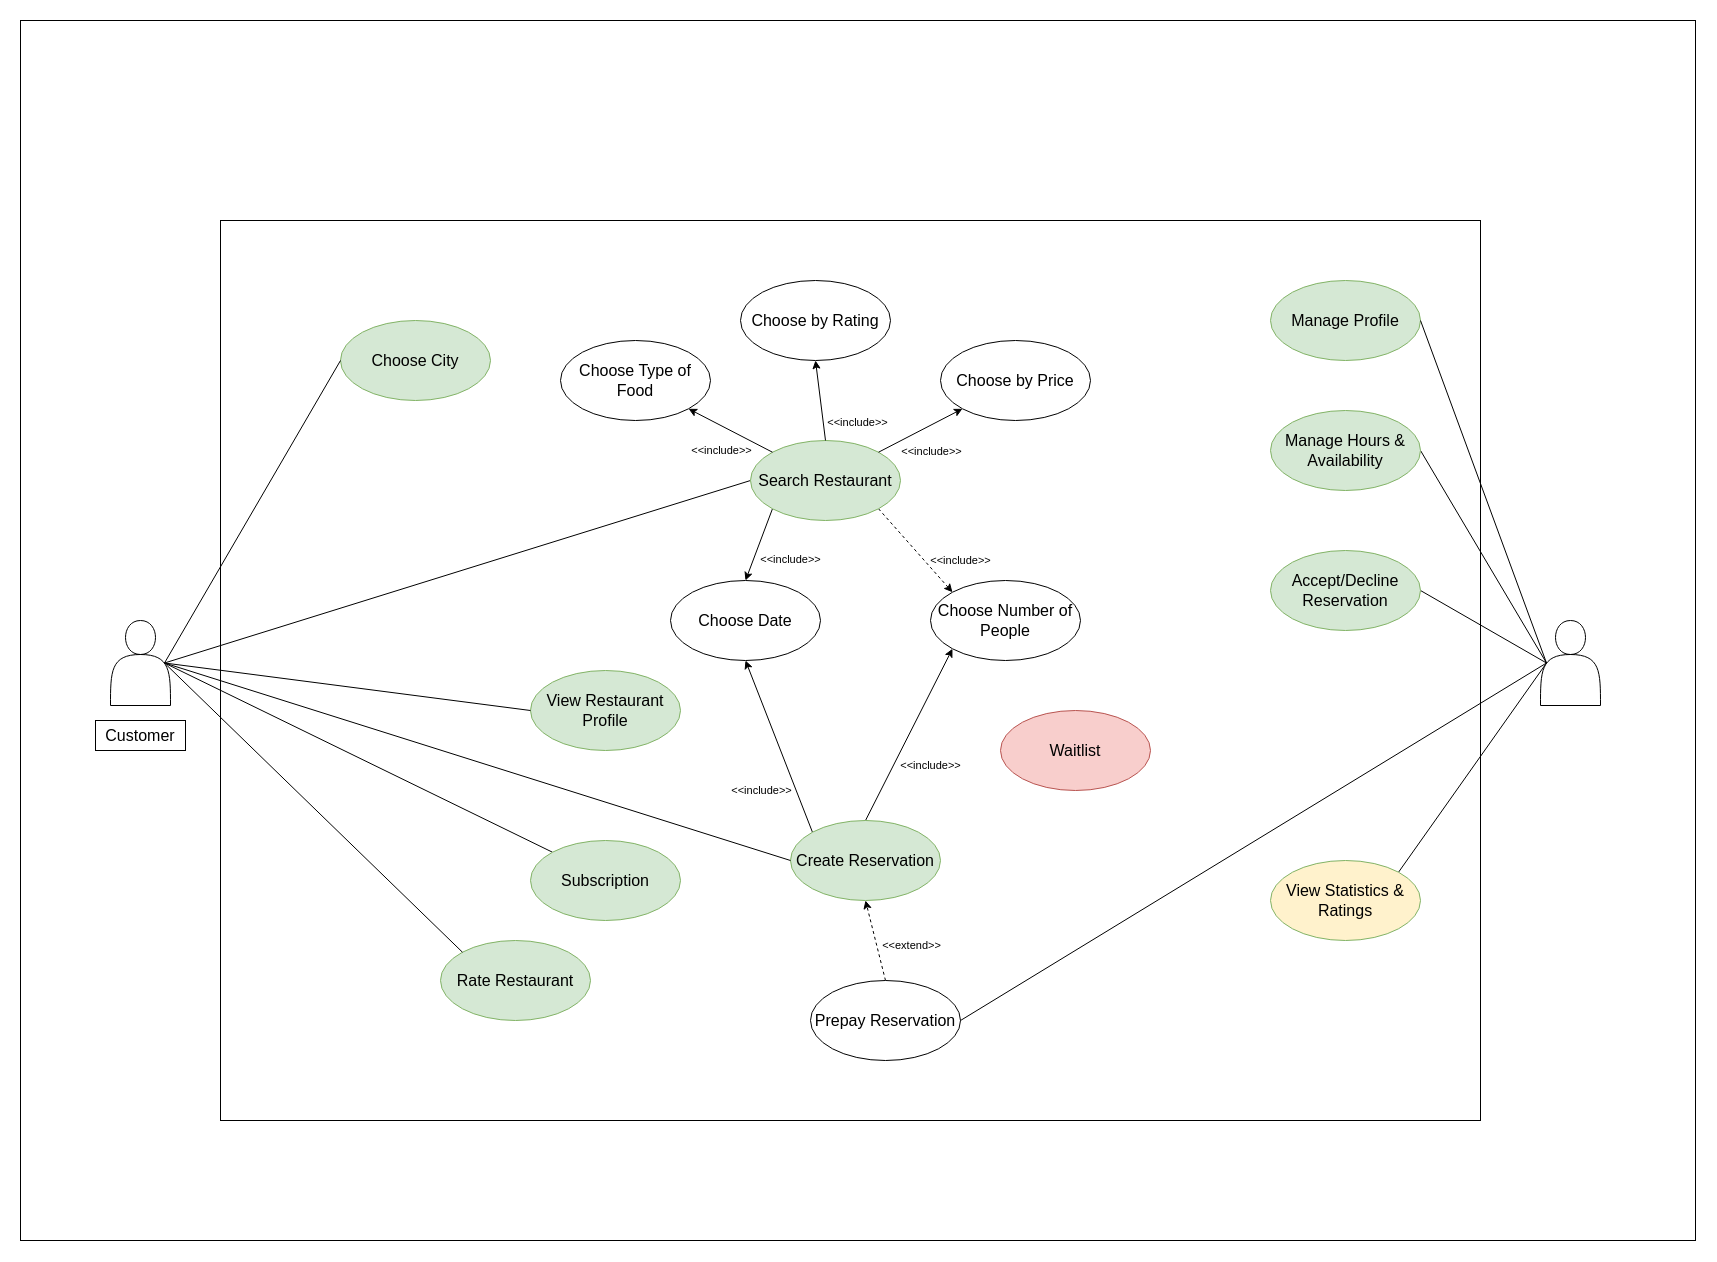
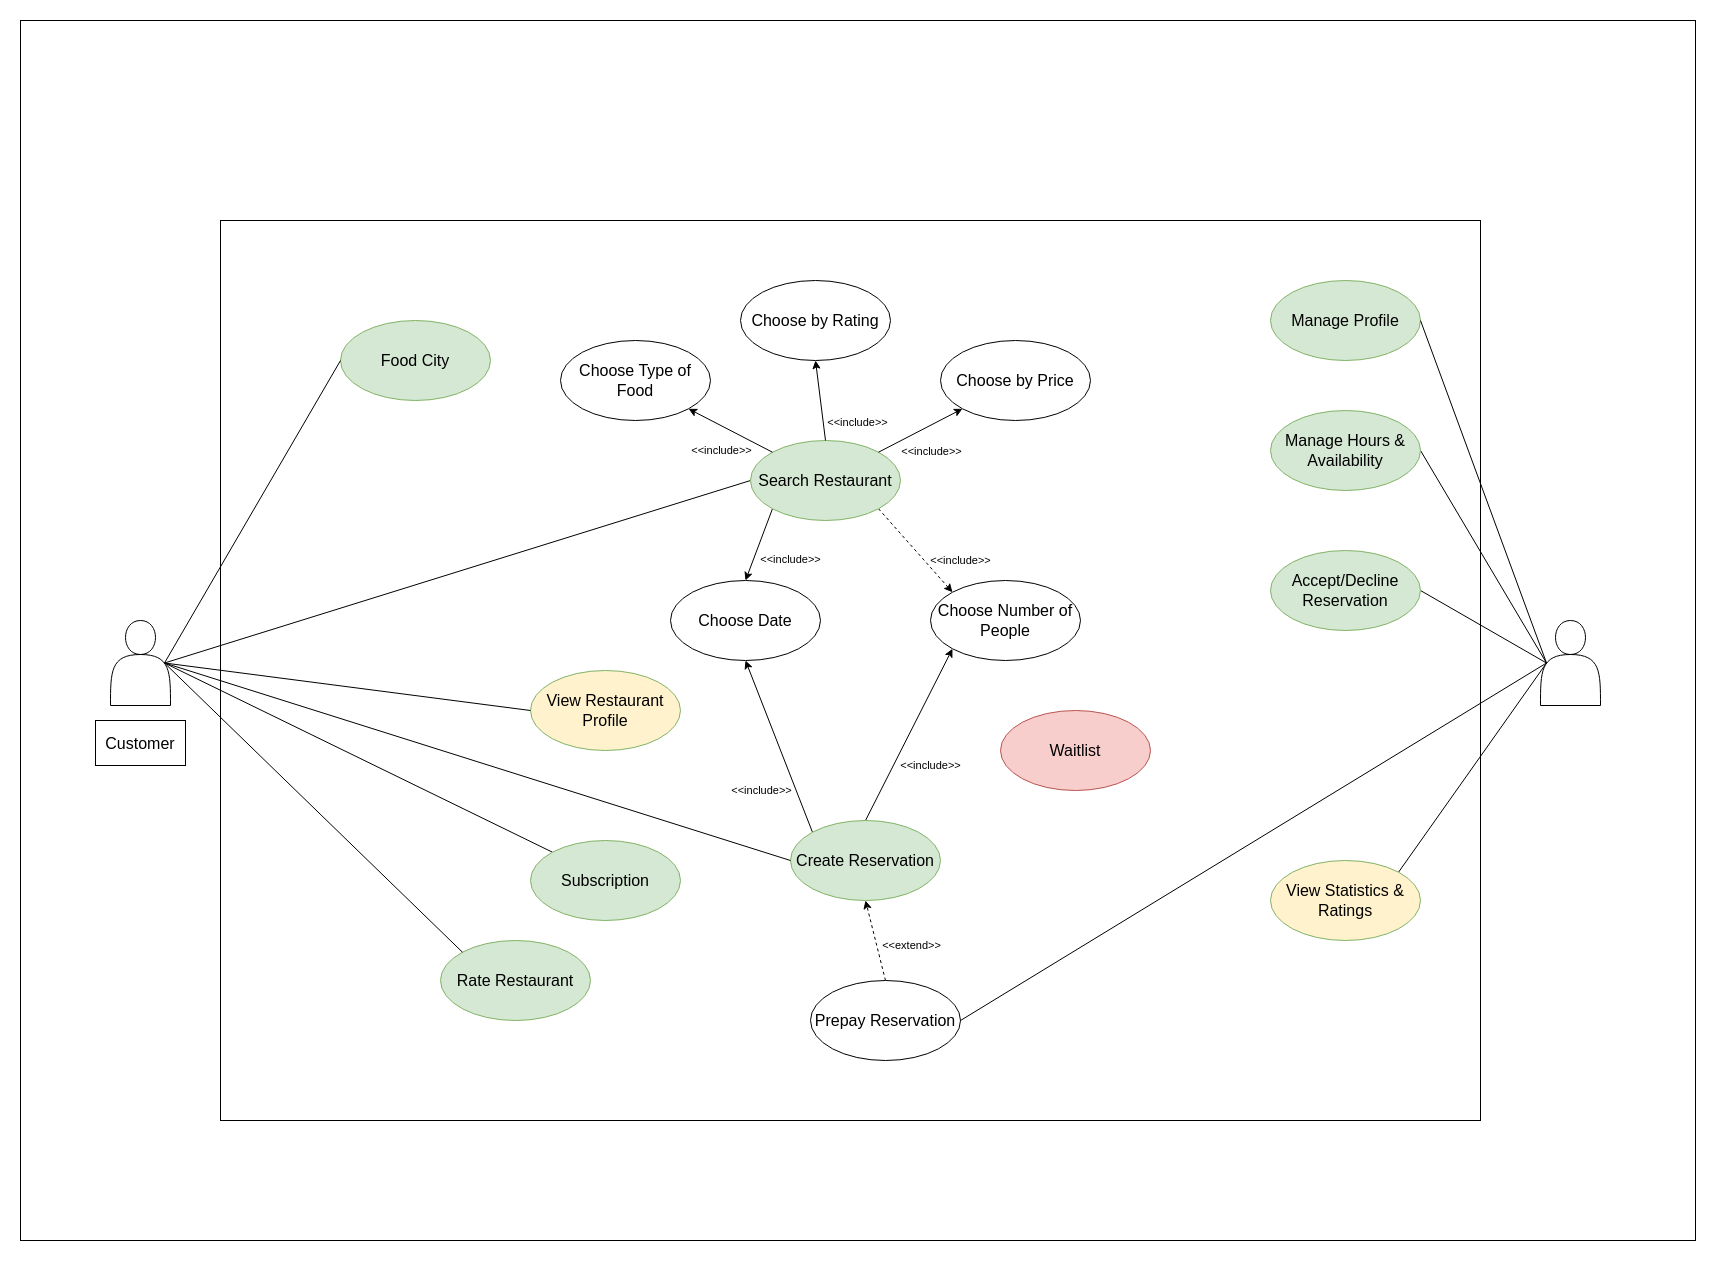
(416, 361) -> (416, 361)
(606, 711) -> (606, 711)
(141, 736) -> (141, 743)
